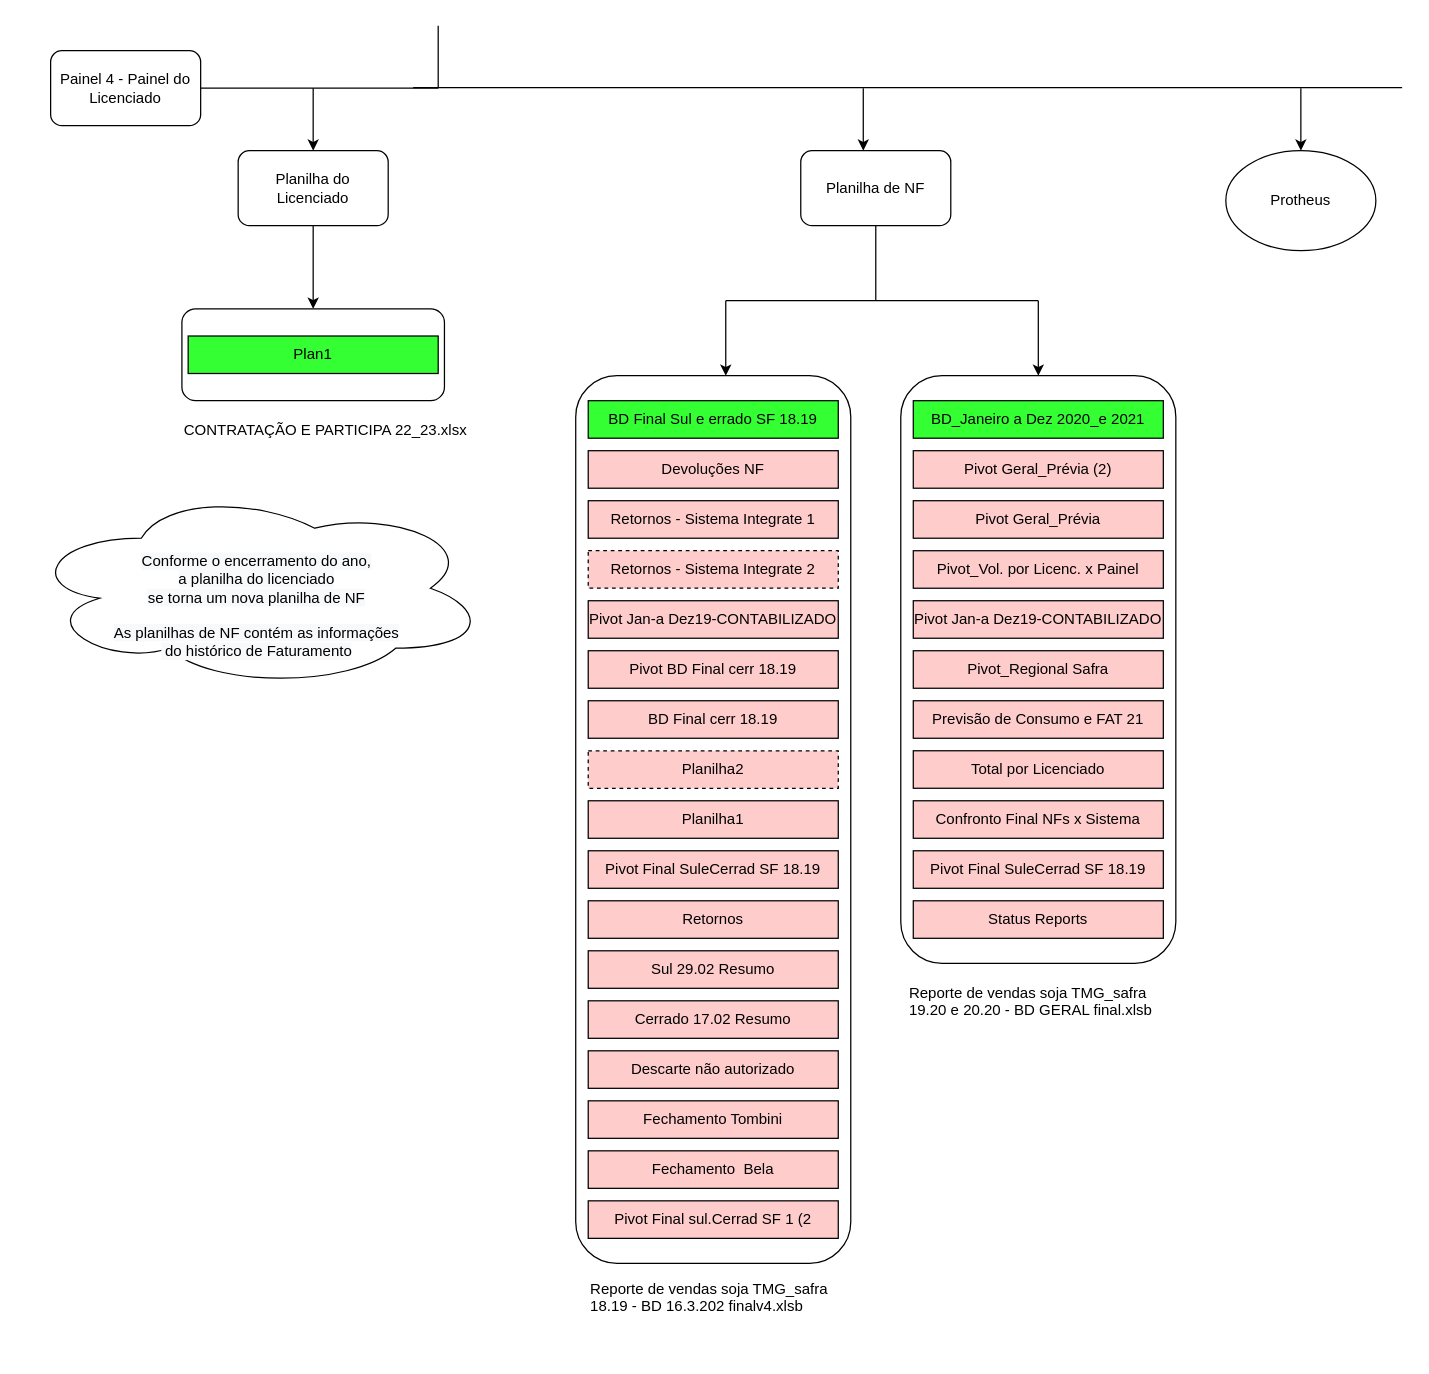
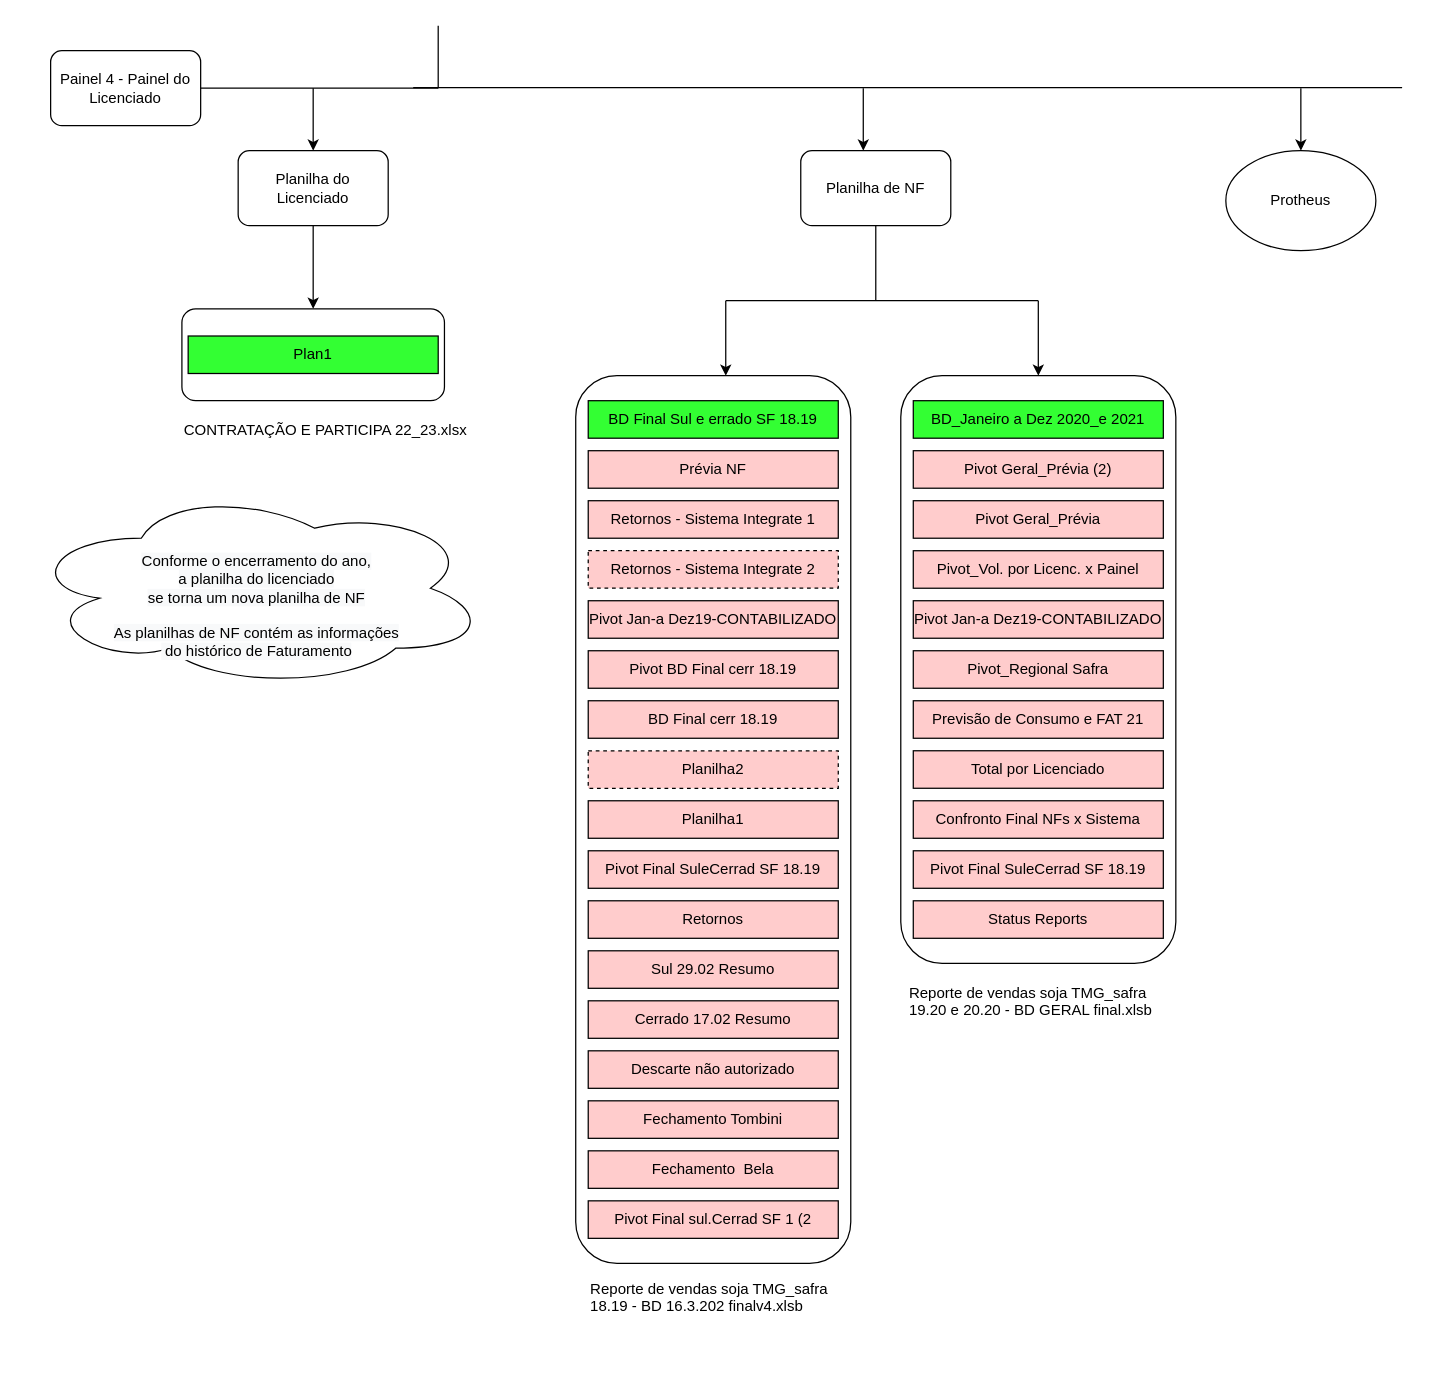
(713, 469) -> (713, 469)
